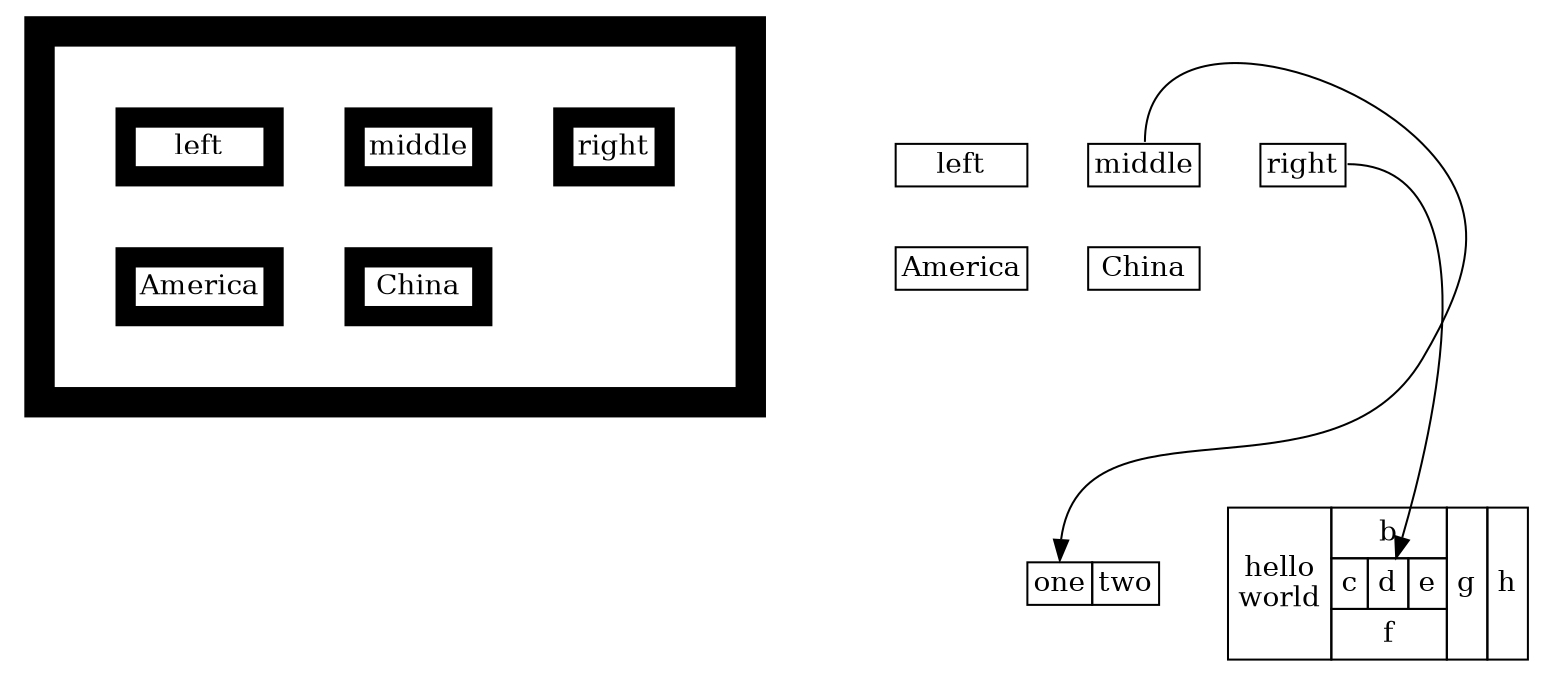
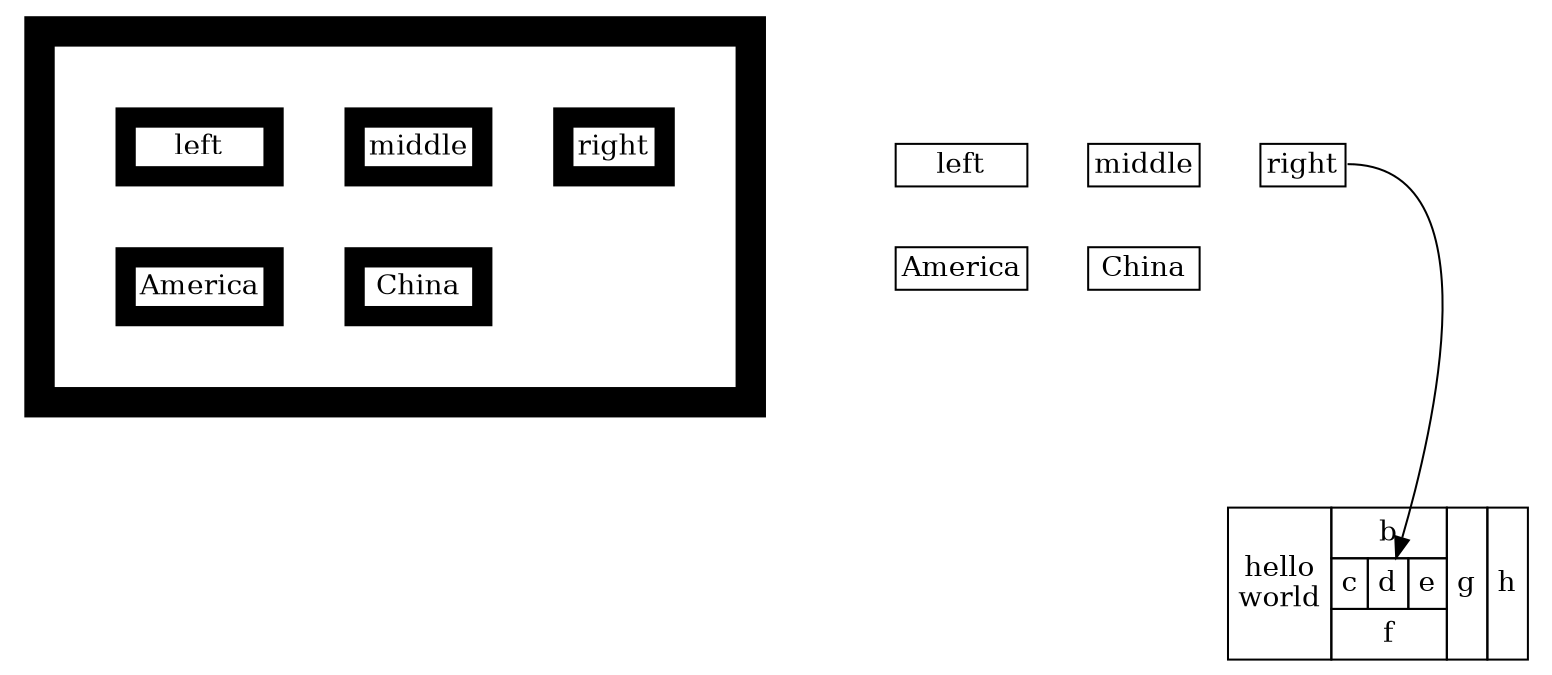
(1092, 583) -> none
